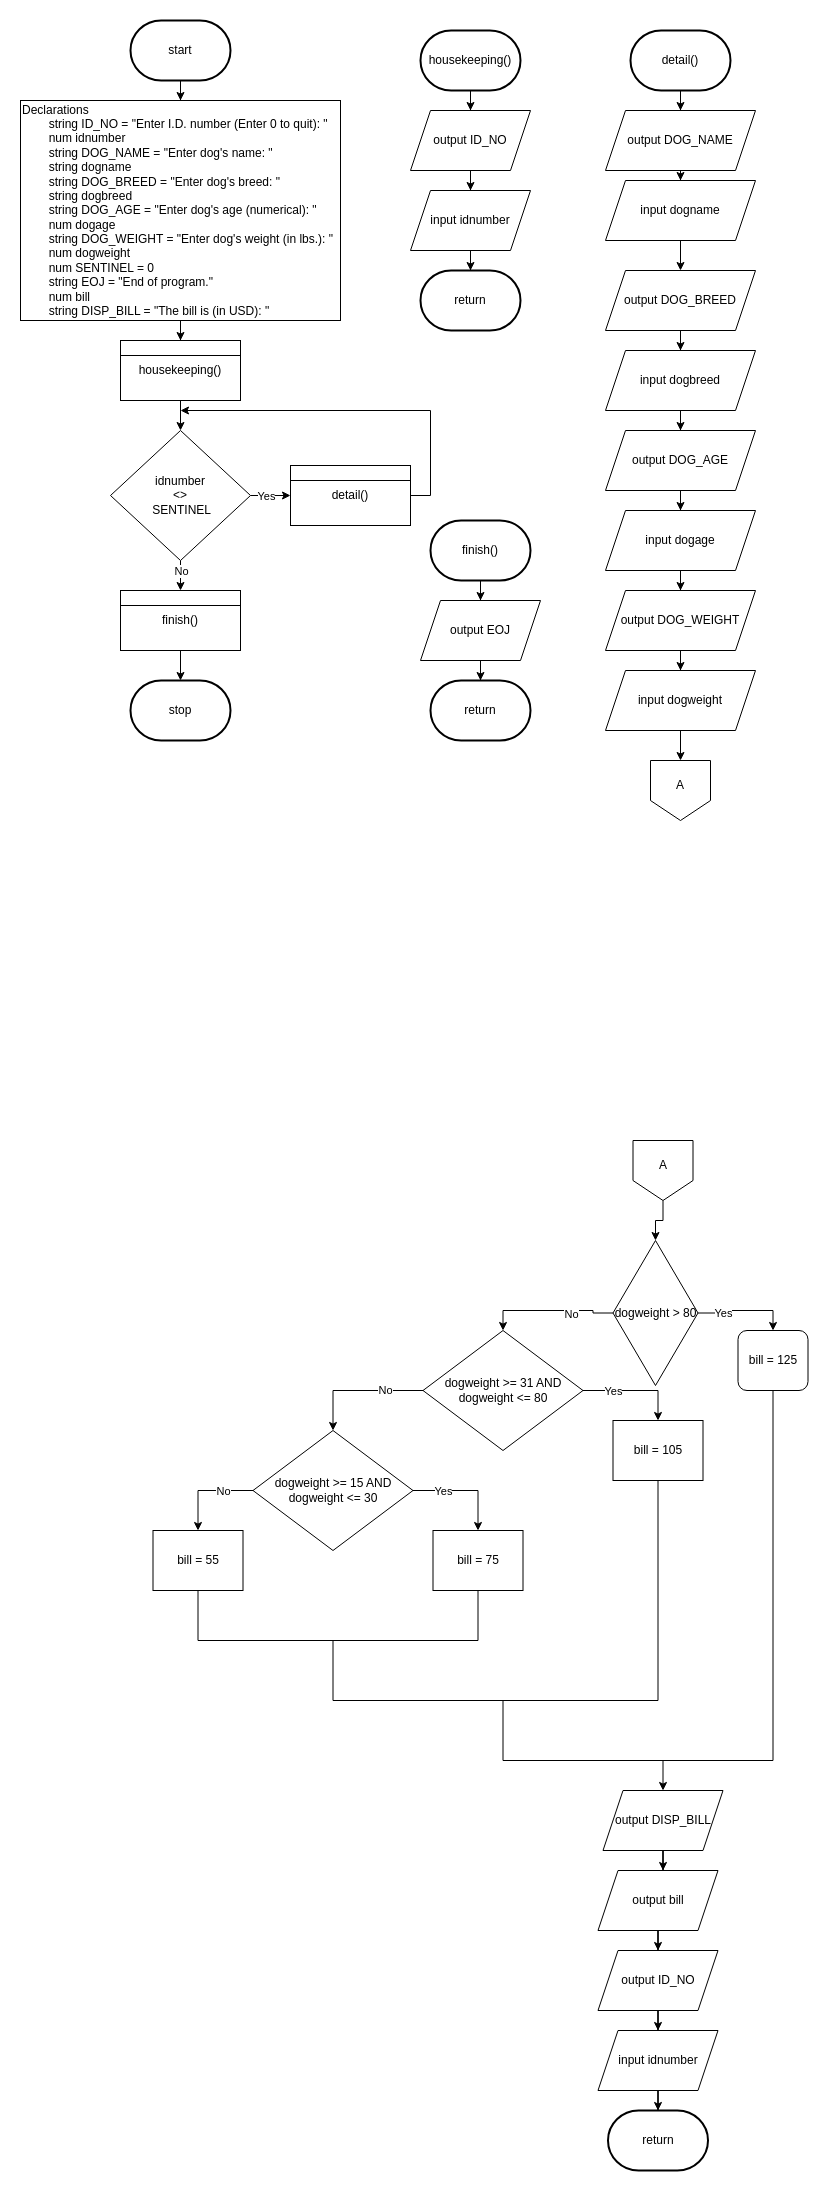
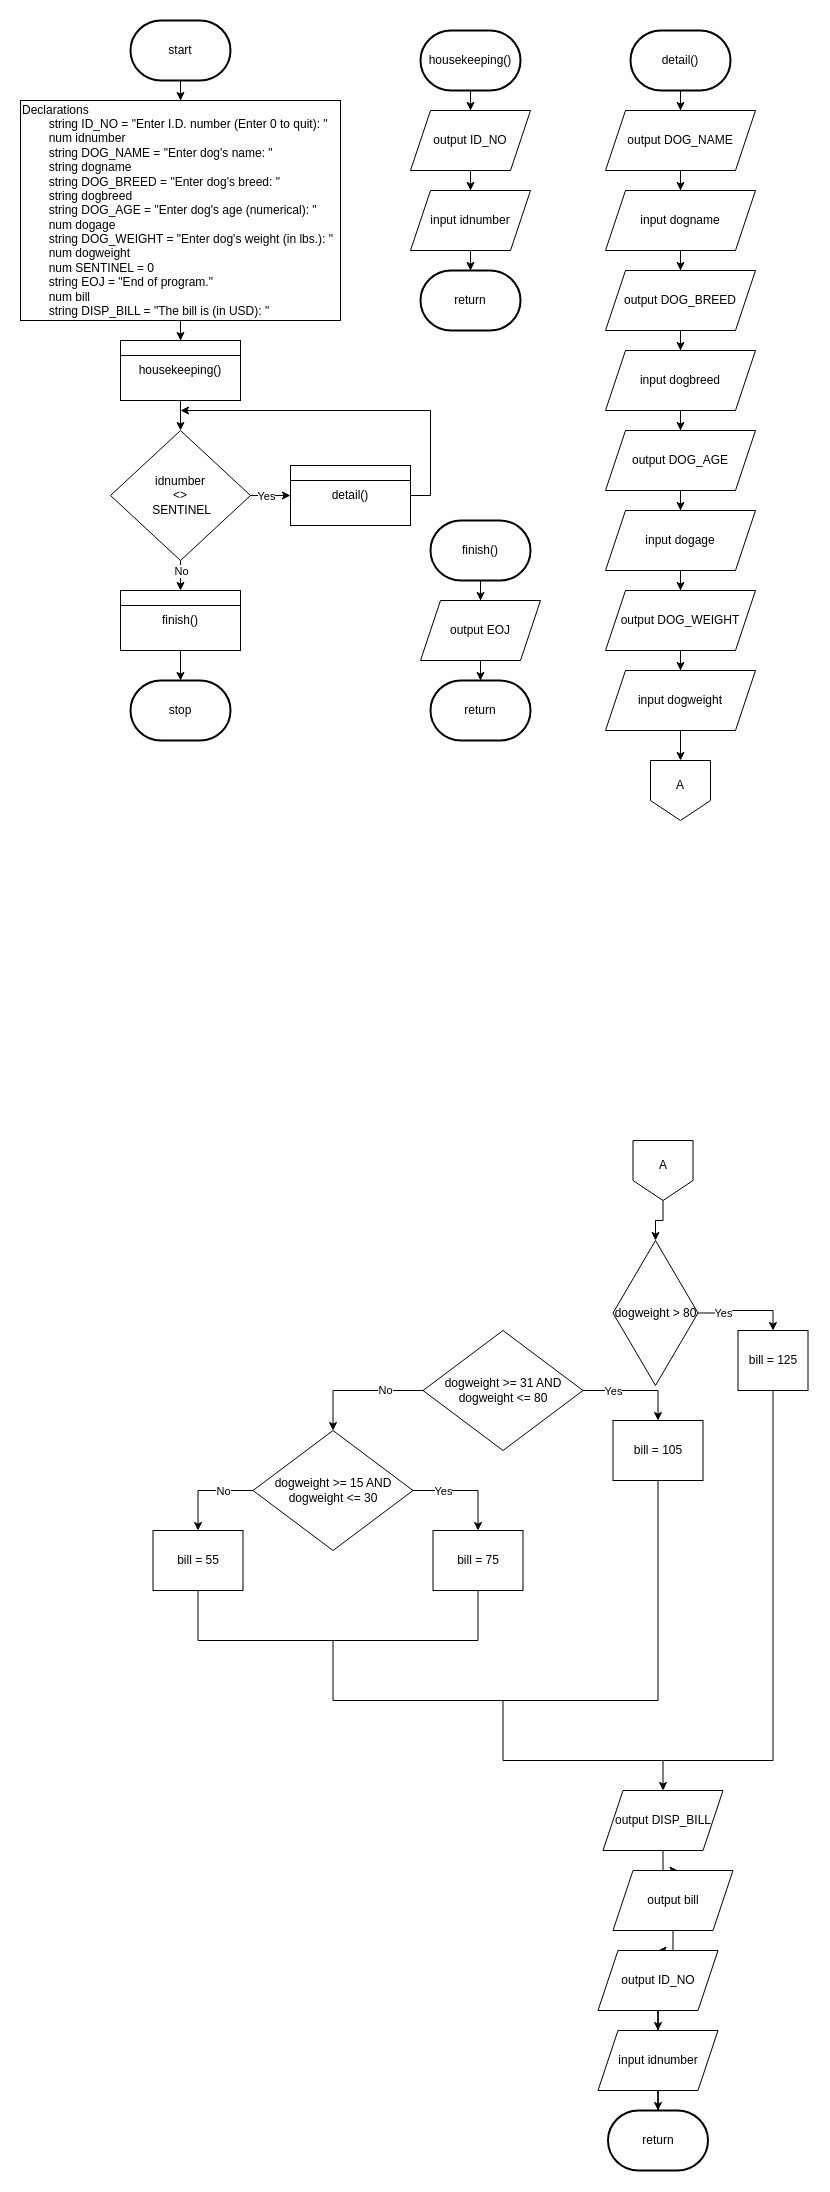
(681, 211) -> (681, 221)
(553, 1311) -> none
(773, 1361) -> (773, 1361)
(658, 1901) -> (673, 1901)
